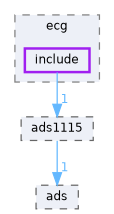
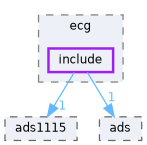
(57, 157) -> (98, 90)
